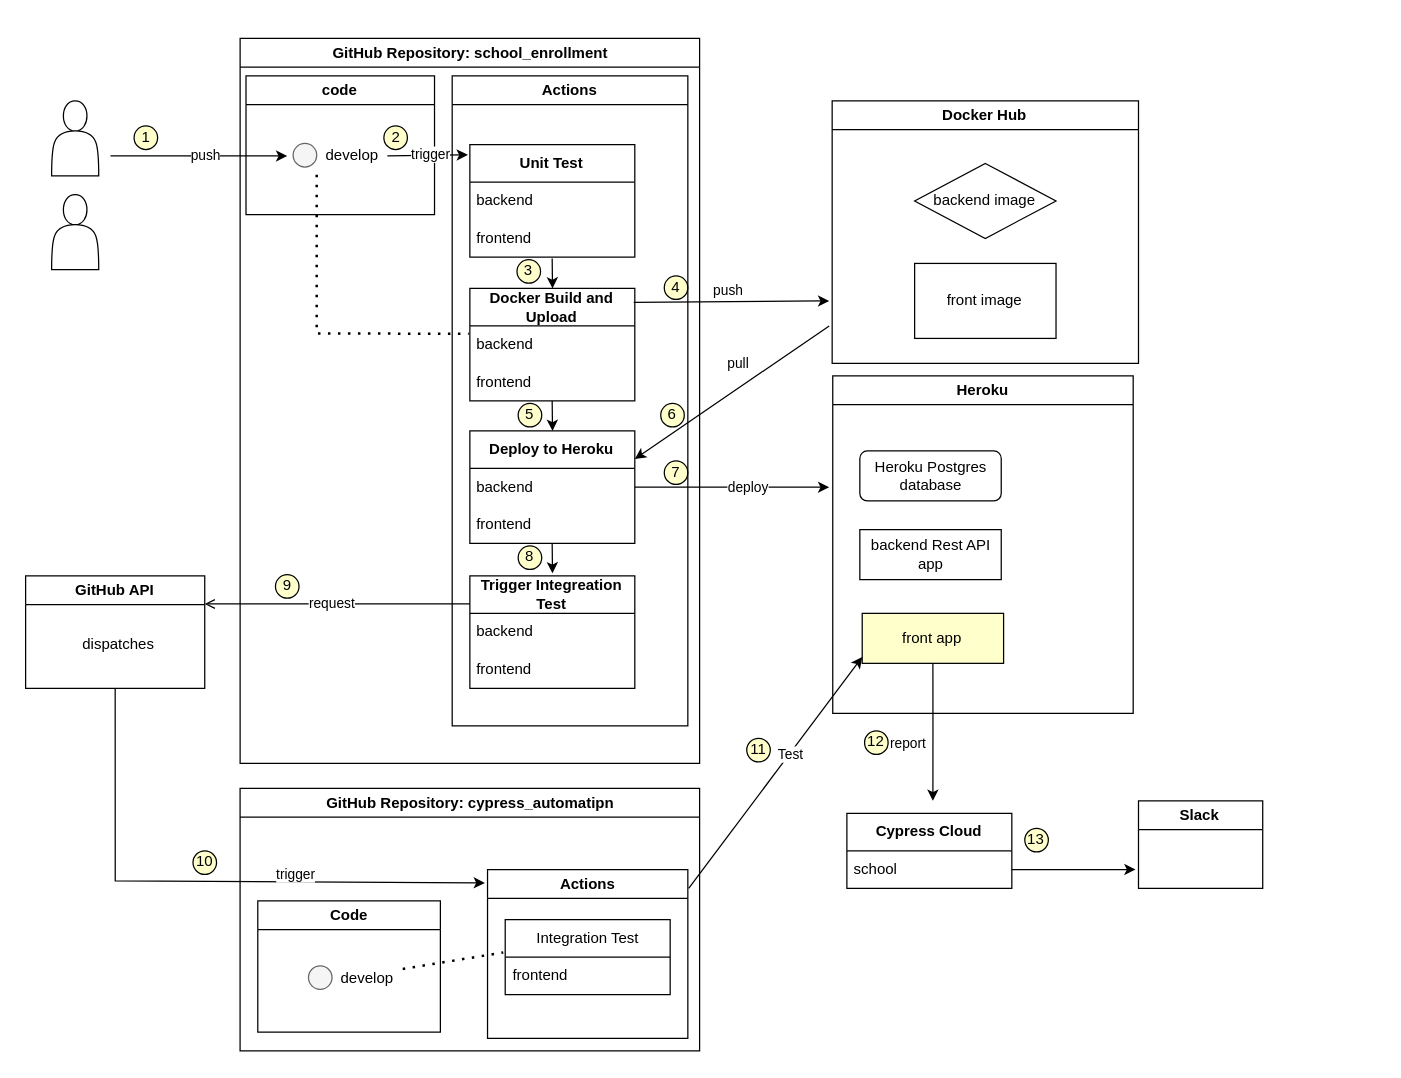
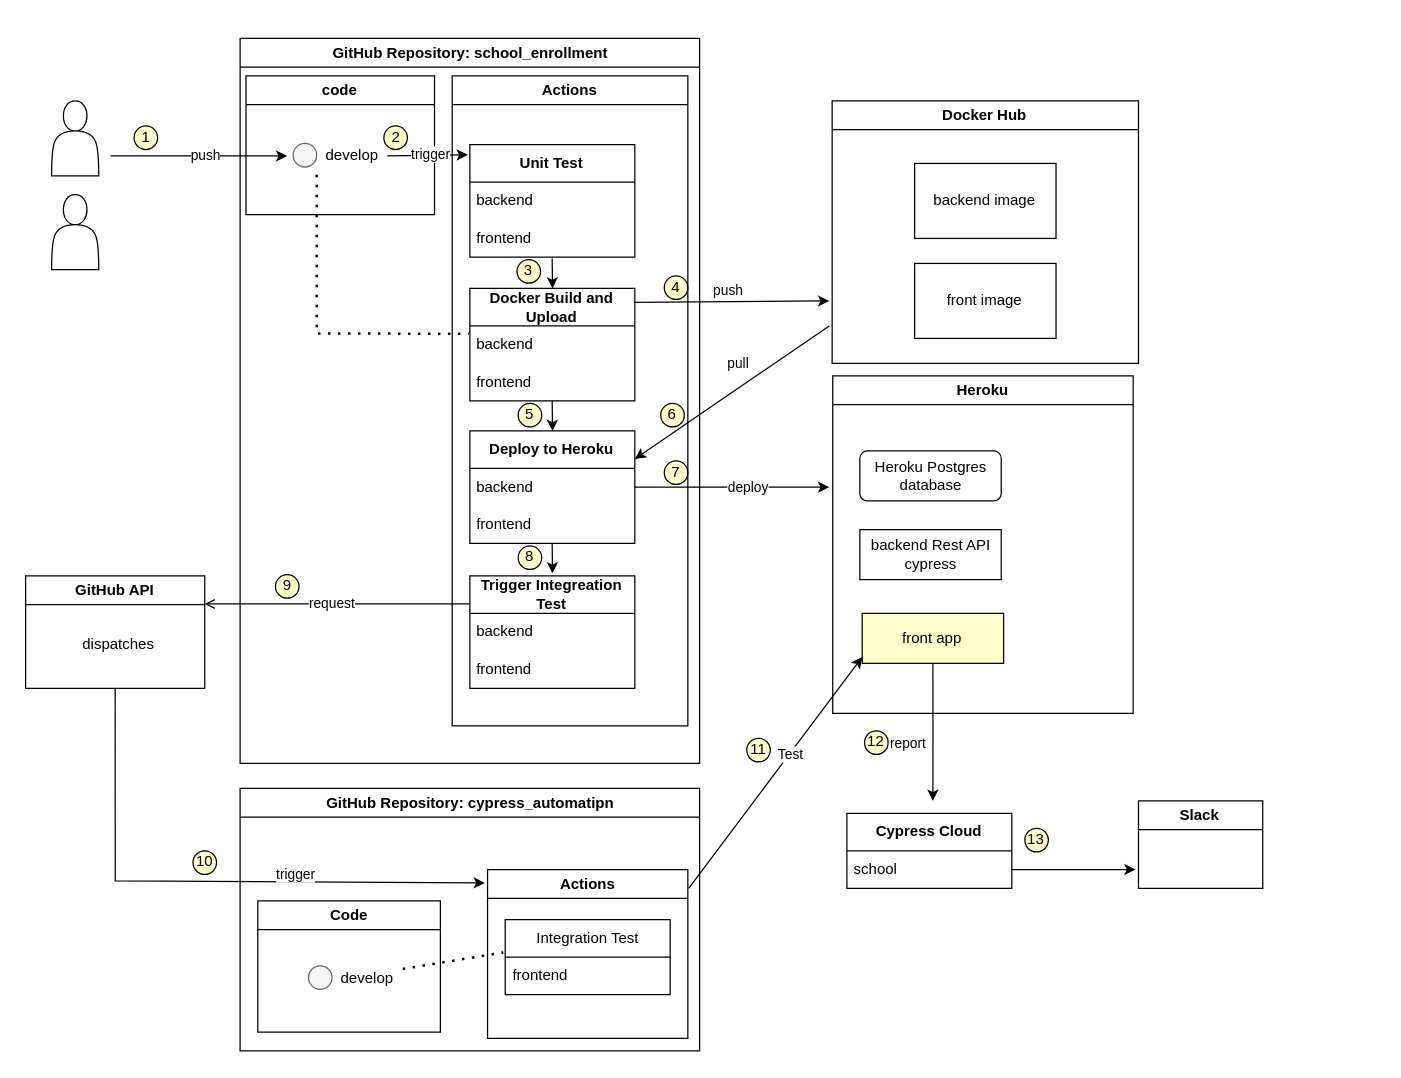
(986, 201) -> (986, 201)
(931, 554) -> (931, 554)
